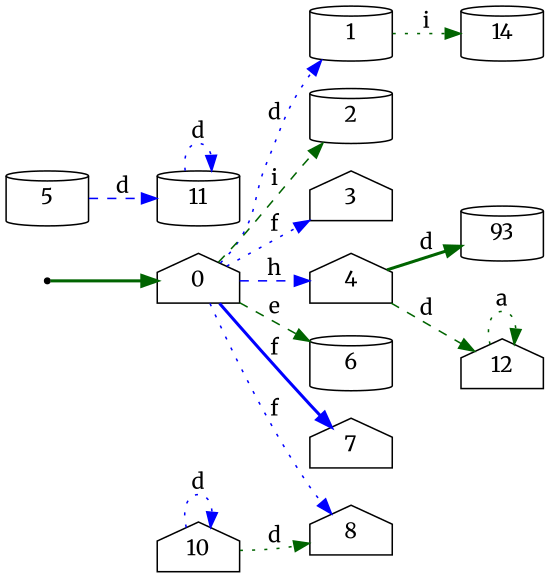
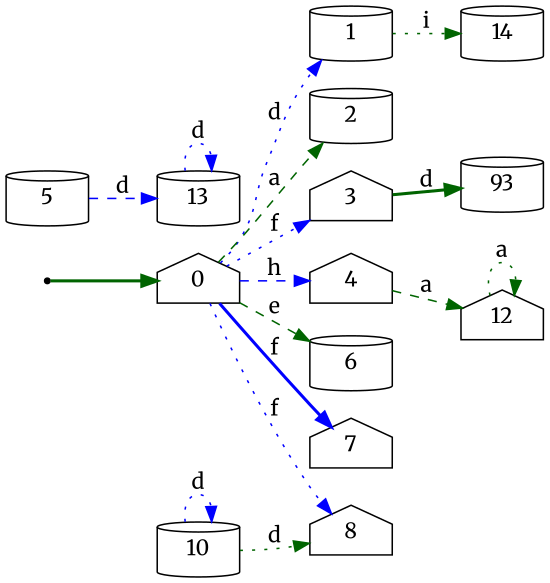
(275, 179) -> (275, 179)
(198, 198) -> (198, 198)
(417, 260) -> (419, 192)
(427, 309) -> (427, 286)
(198, 550) -> (198, 550)
